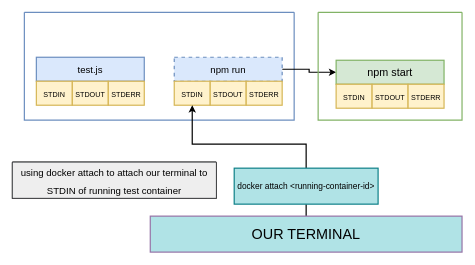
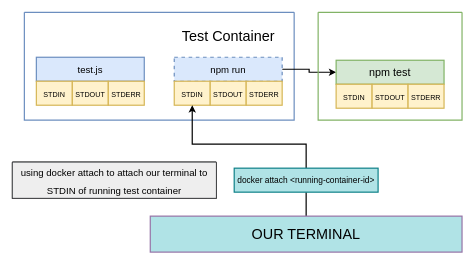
none -> (228, 36)
(390, 72) -> (390, 72)
(306, 186) -> (306, 180)
